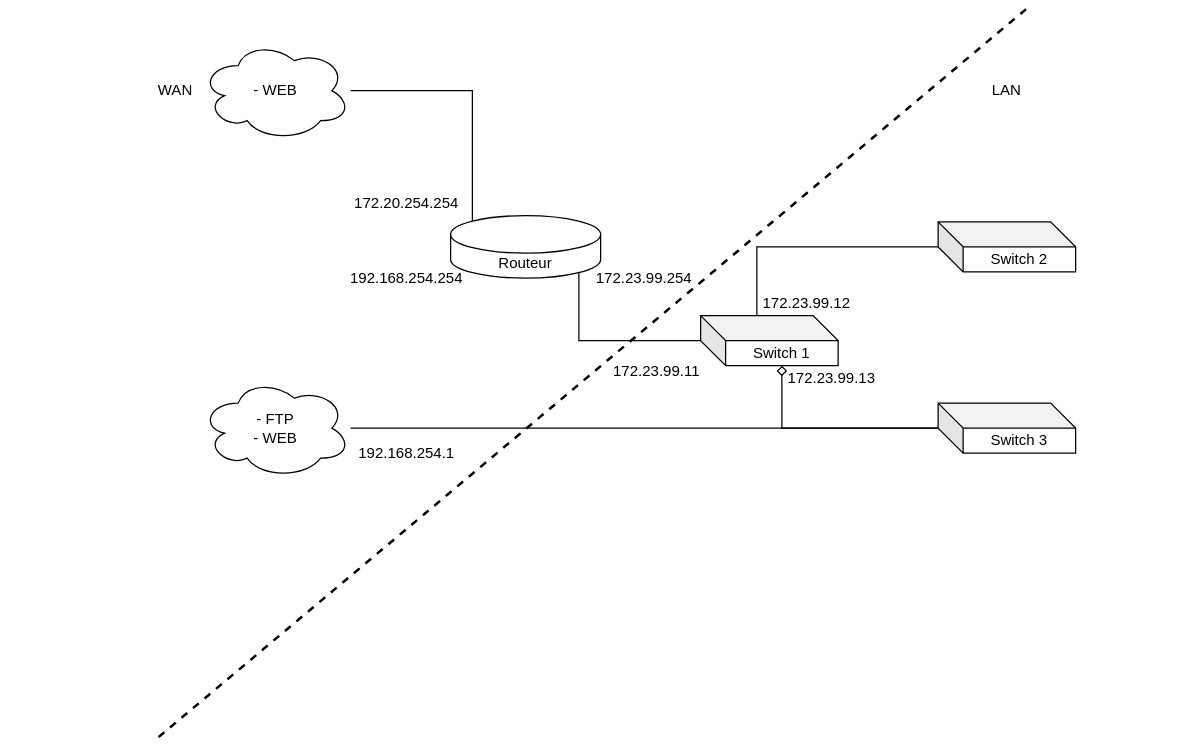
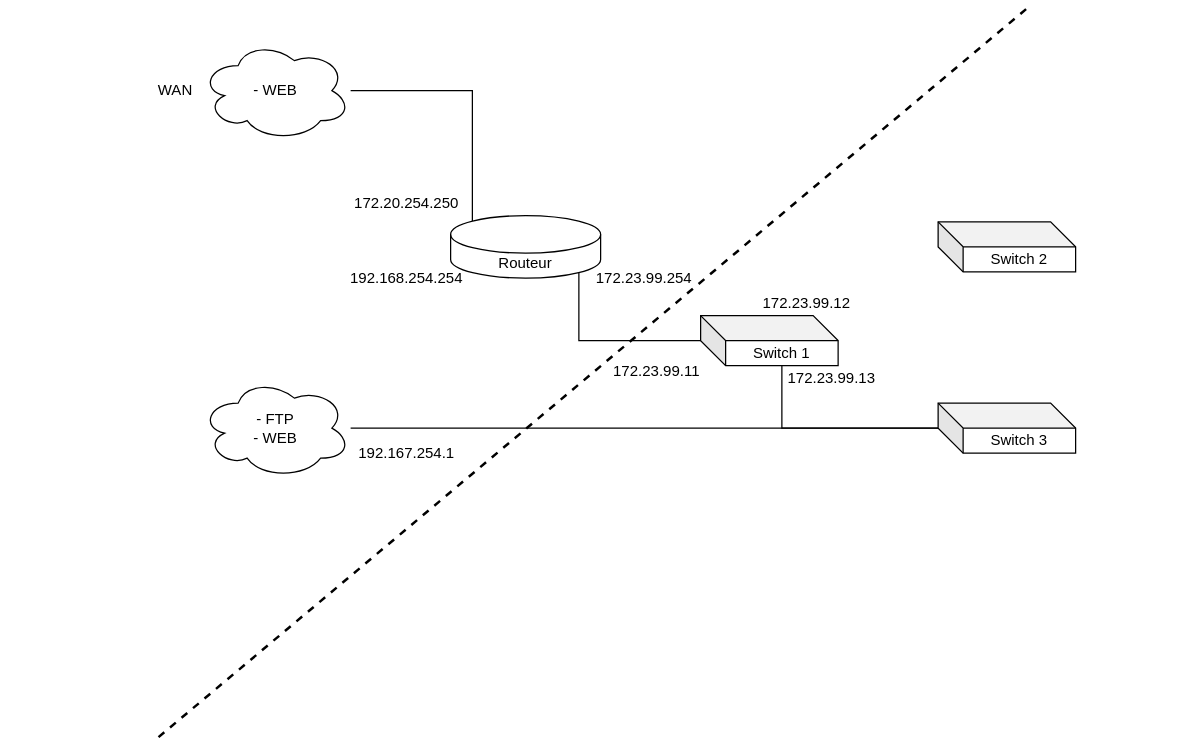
(1007, 91) -> none
(407, 203) -> (407, 203)
(814, 247) -> none
(782, 376) -> (782, 369)
(407, 453) -> (407, 453)
